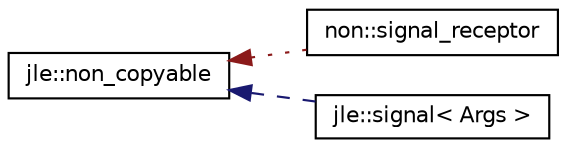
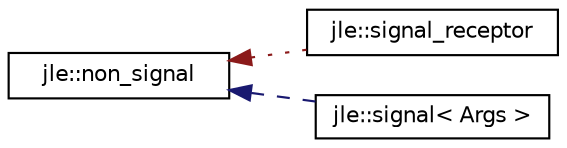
(432, 32) -> (432, 32)
(119, 76) -> (119, 76)
